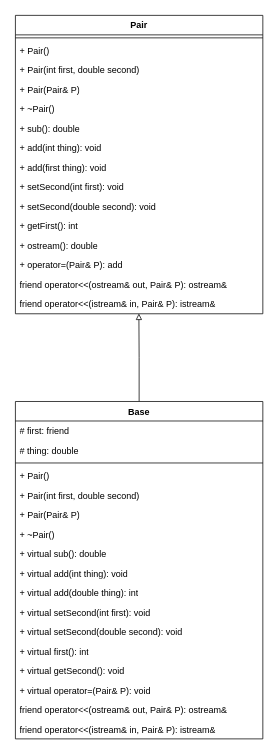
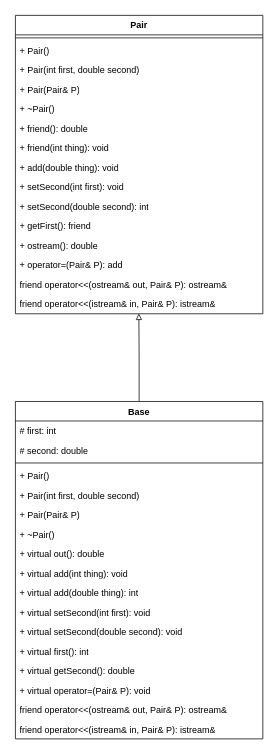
(53, 130) -> (59, 130)
(67, 149) -> (74, 149)
(72, 169) -> (75, 169)
(93, 208) -> (91, 208)
(57, 227) -> (64, 227)
(52, 432) -> (44, 432)
(52, 451) -> (56, 451)
(70, 555) -> (70, 555)
(80, 672) -> (85, 672)
